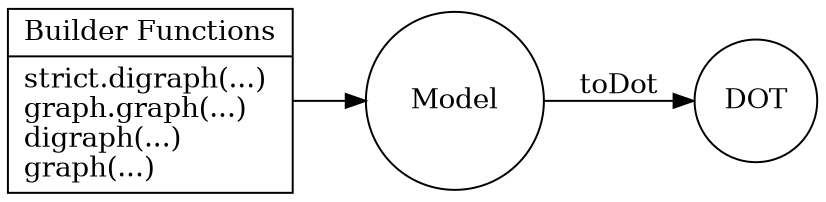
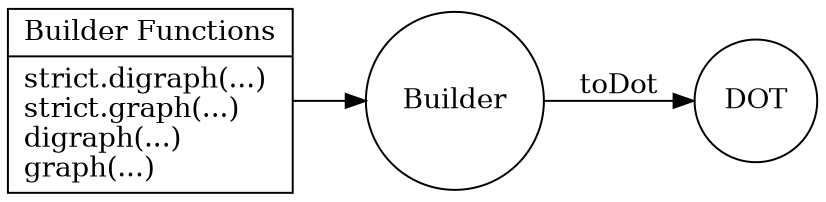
(455, 101) -> (455, 101)
(135, 109) -> (132, 109)
